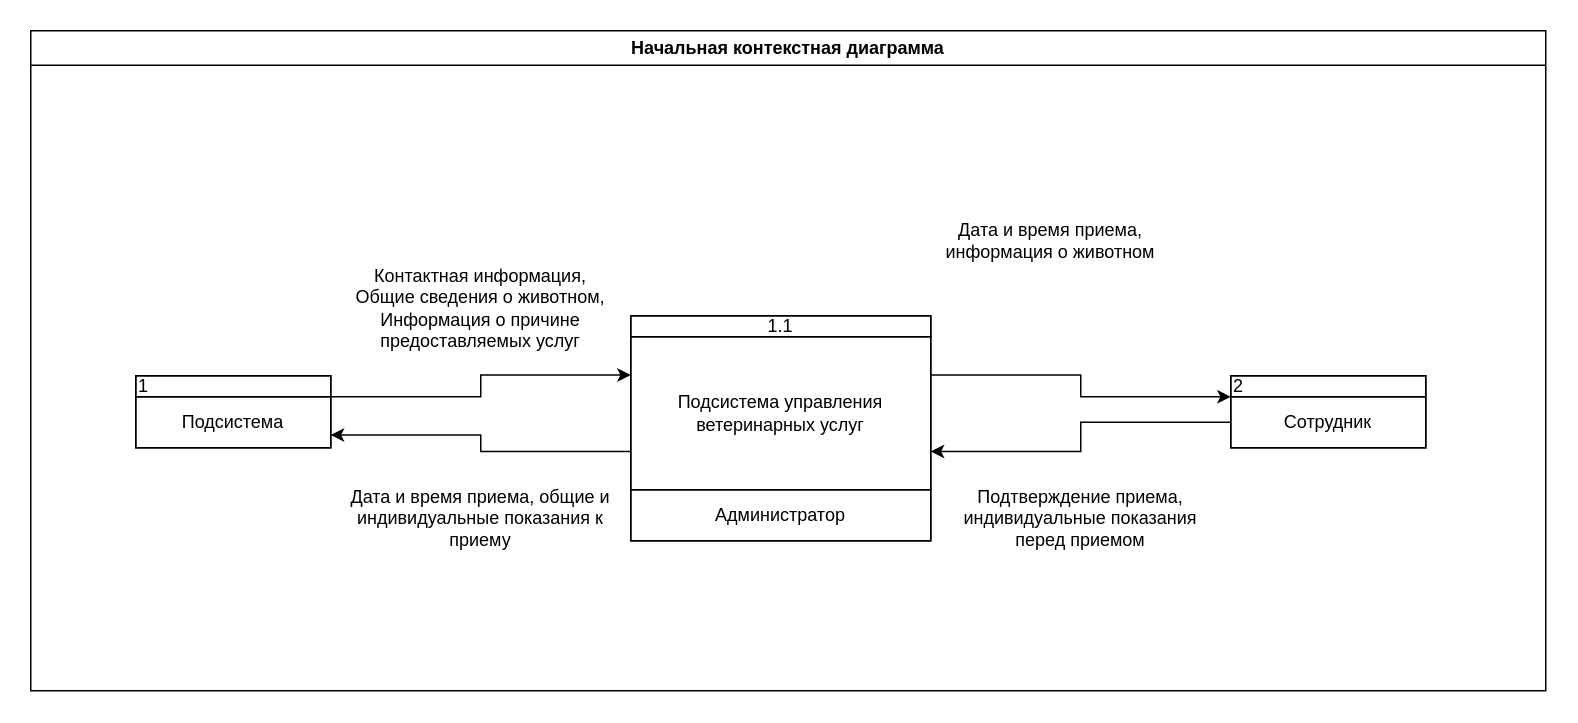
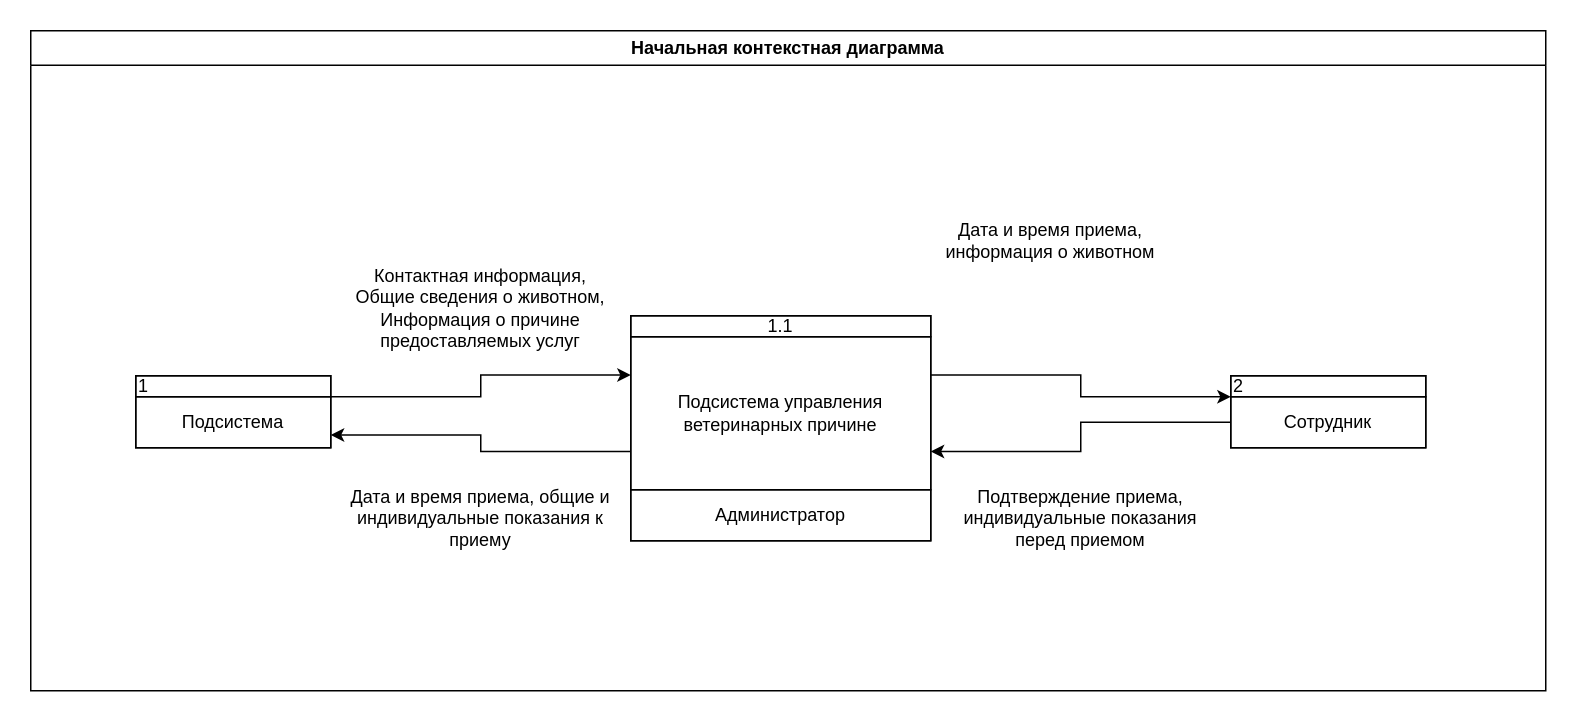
(781, 413) -> (781, 413)
